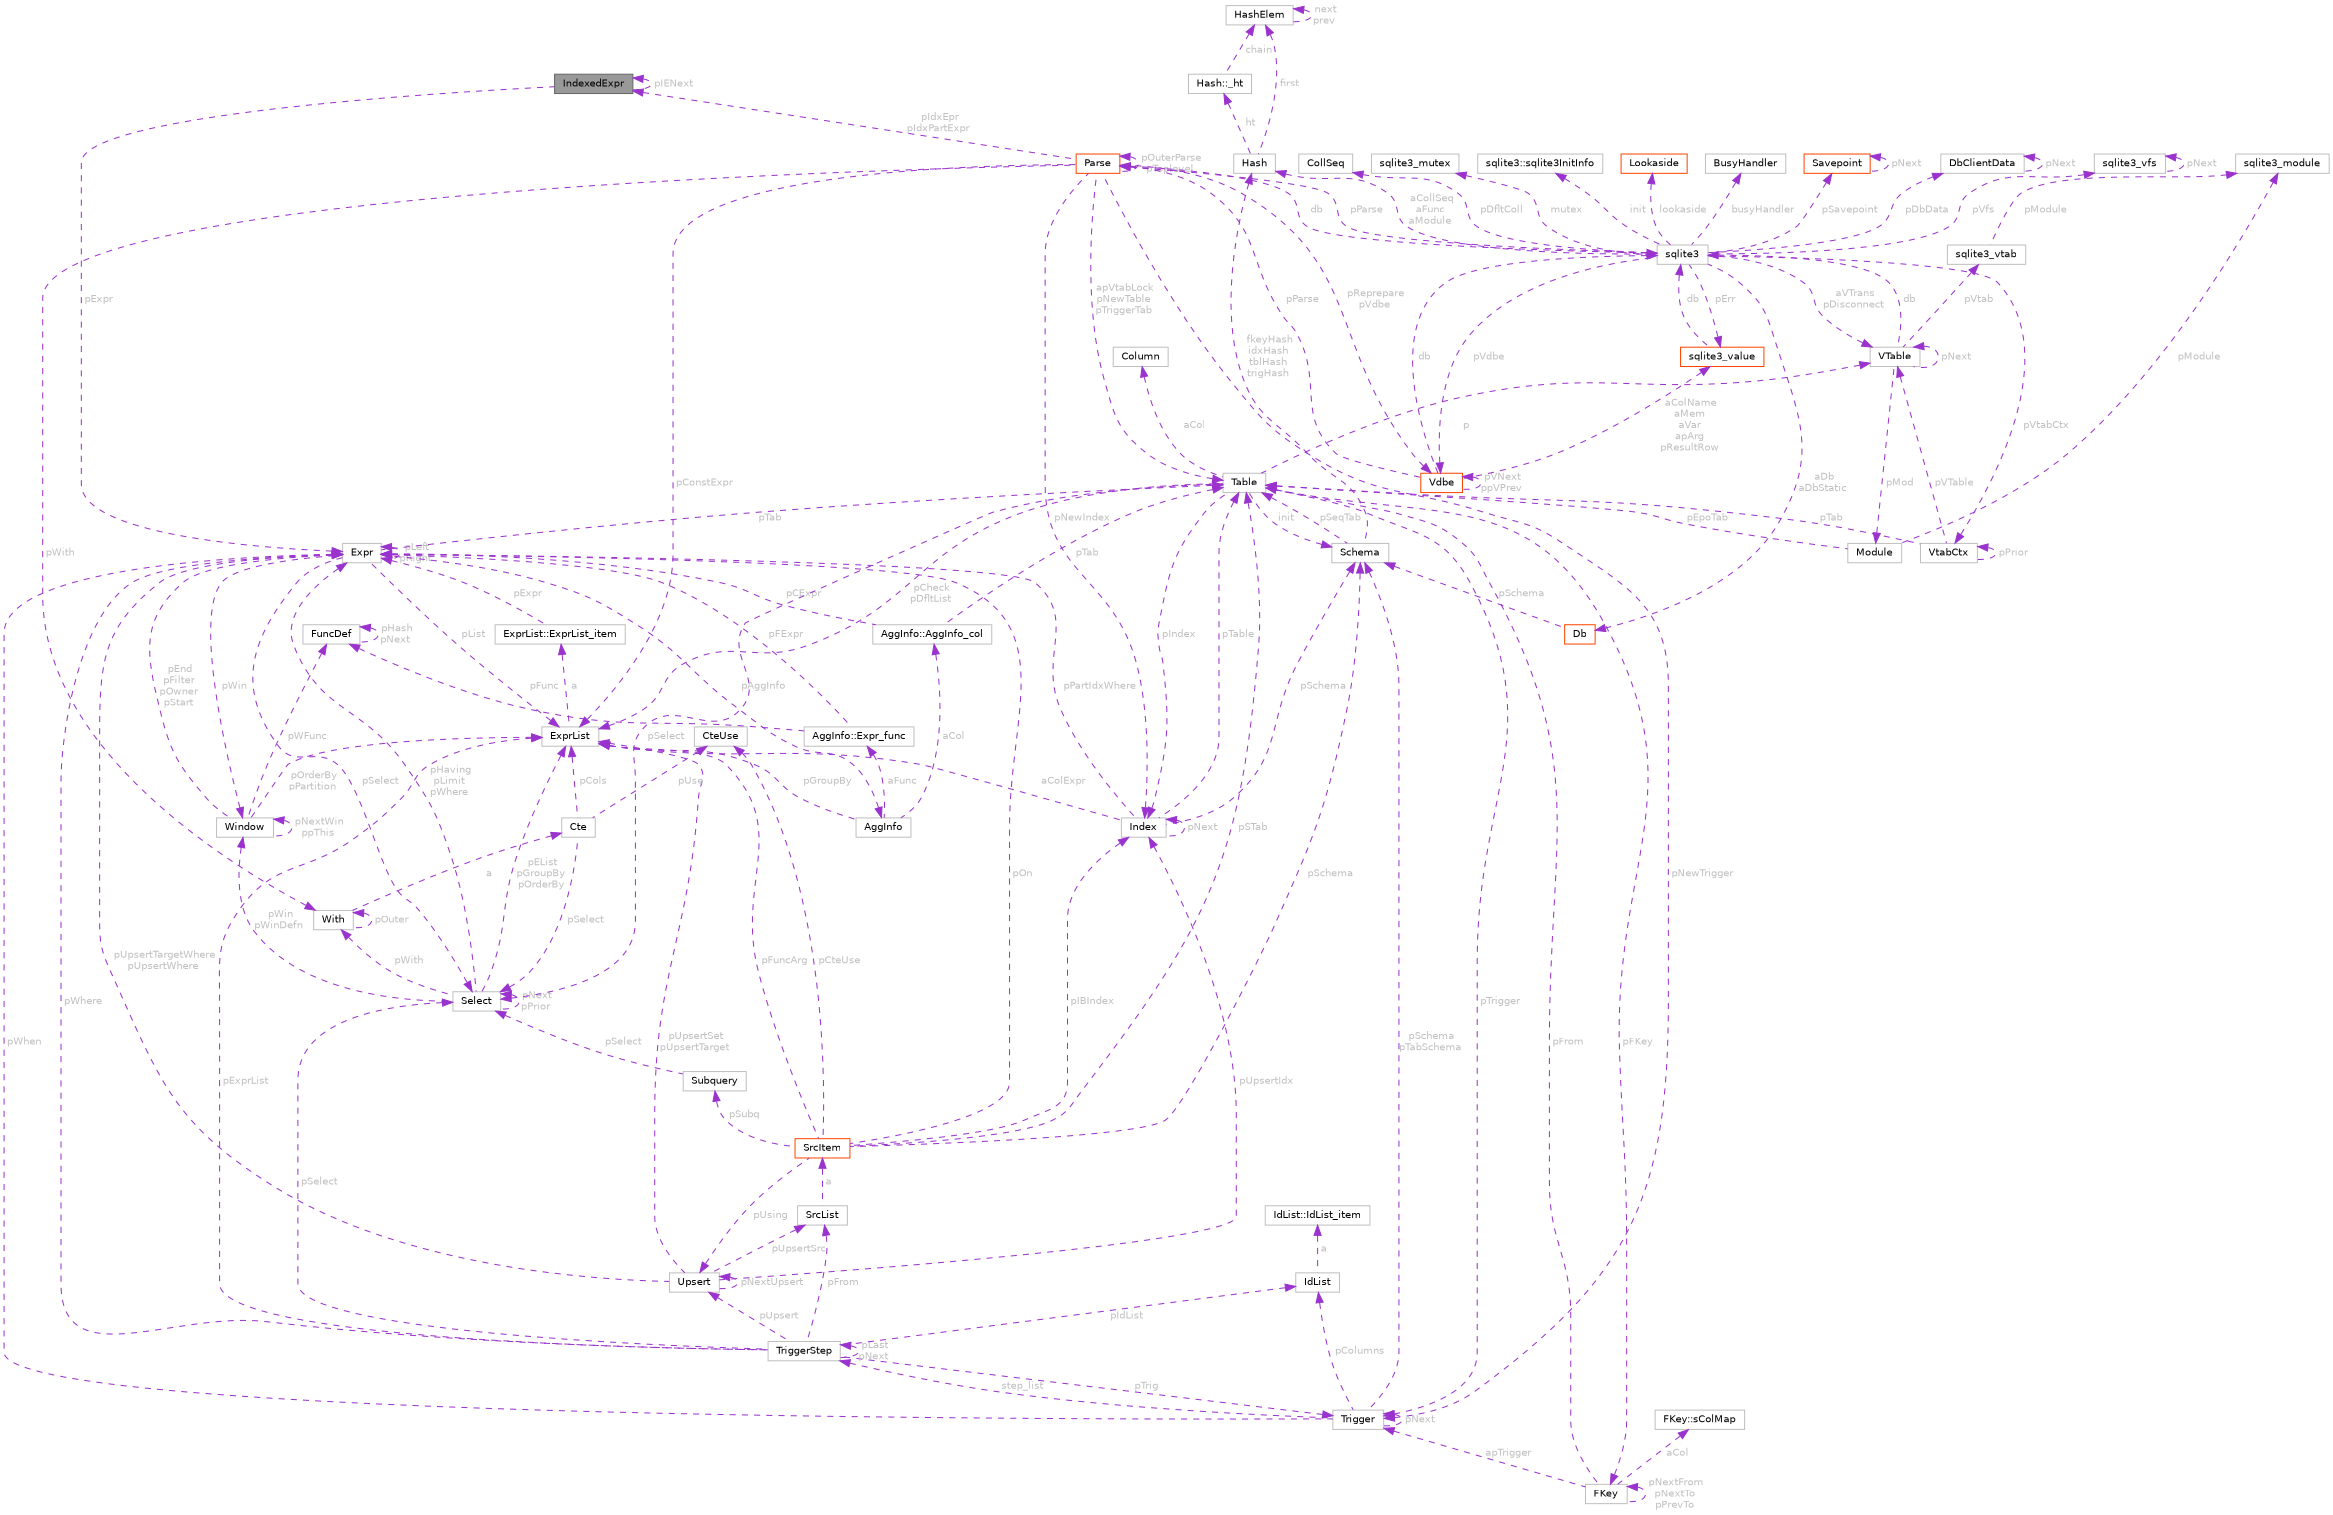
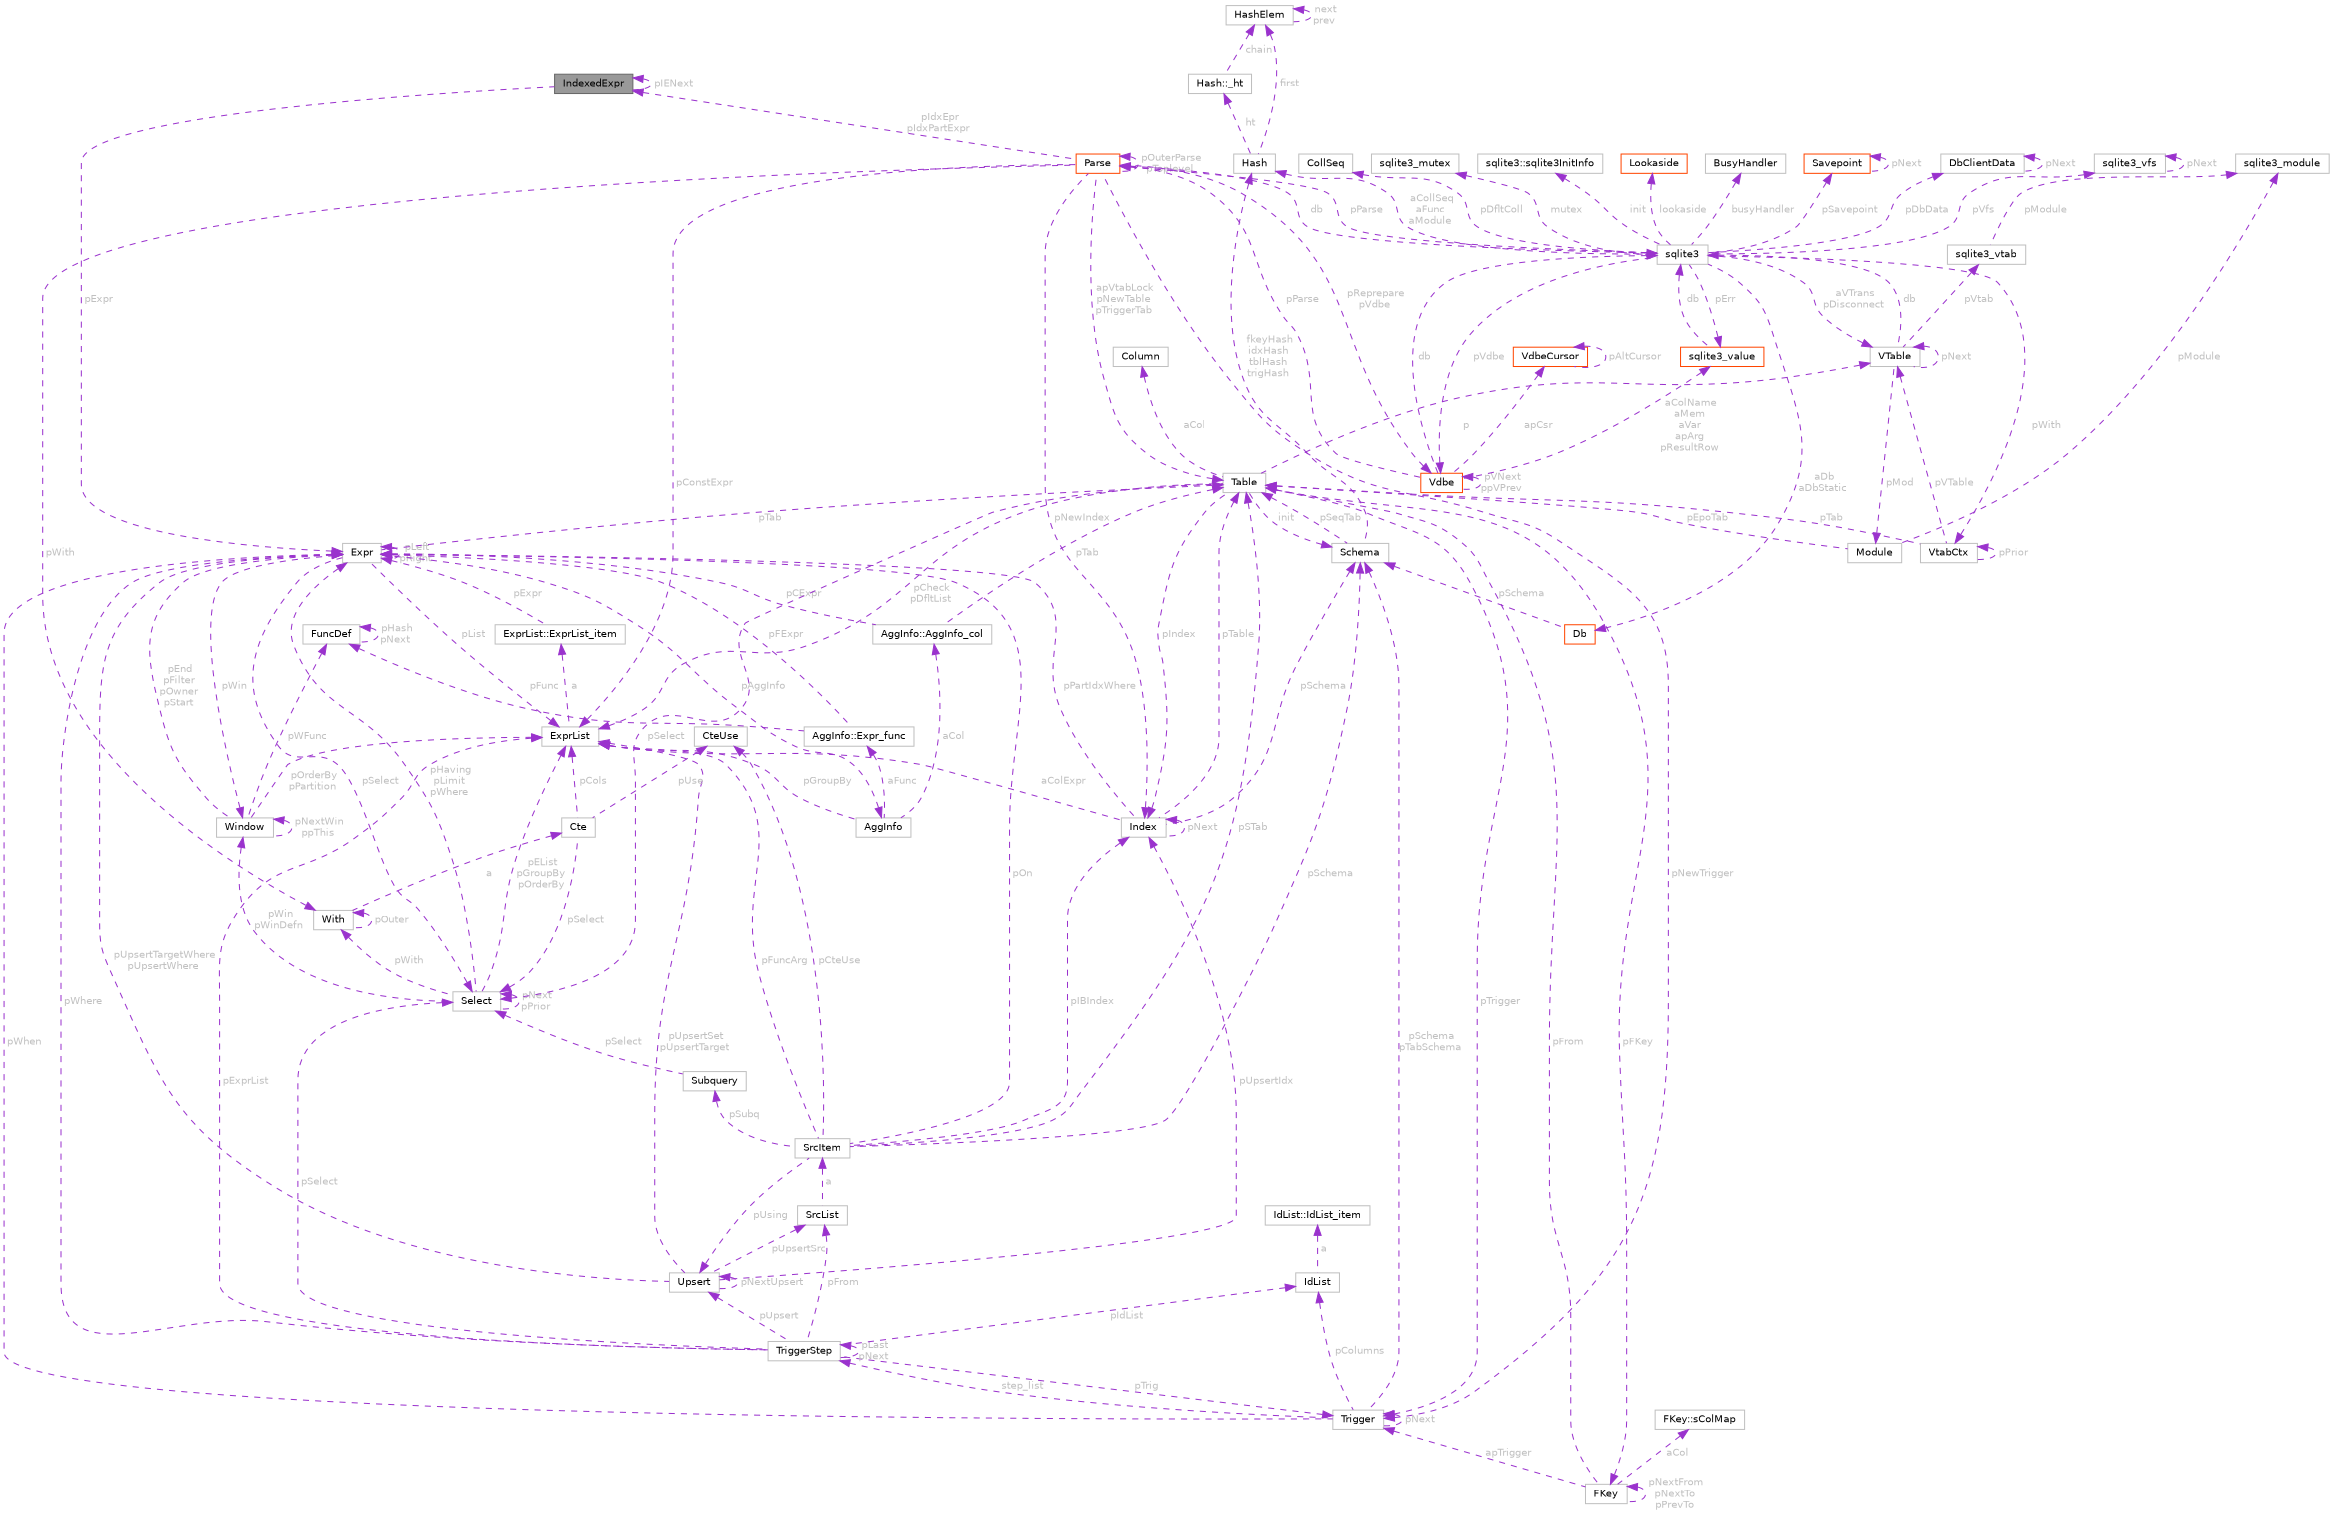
none -> (1550, 357)
(2045, 425) -> (2045, 425)
(822, 1148) -> (822, 1148)
